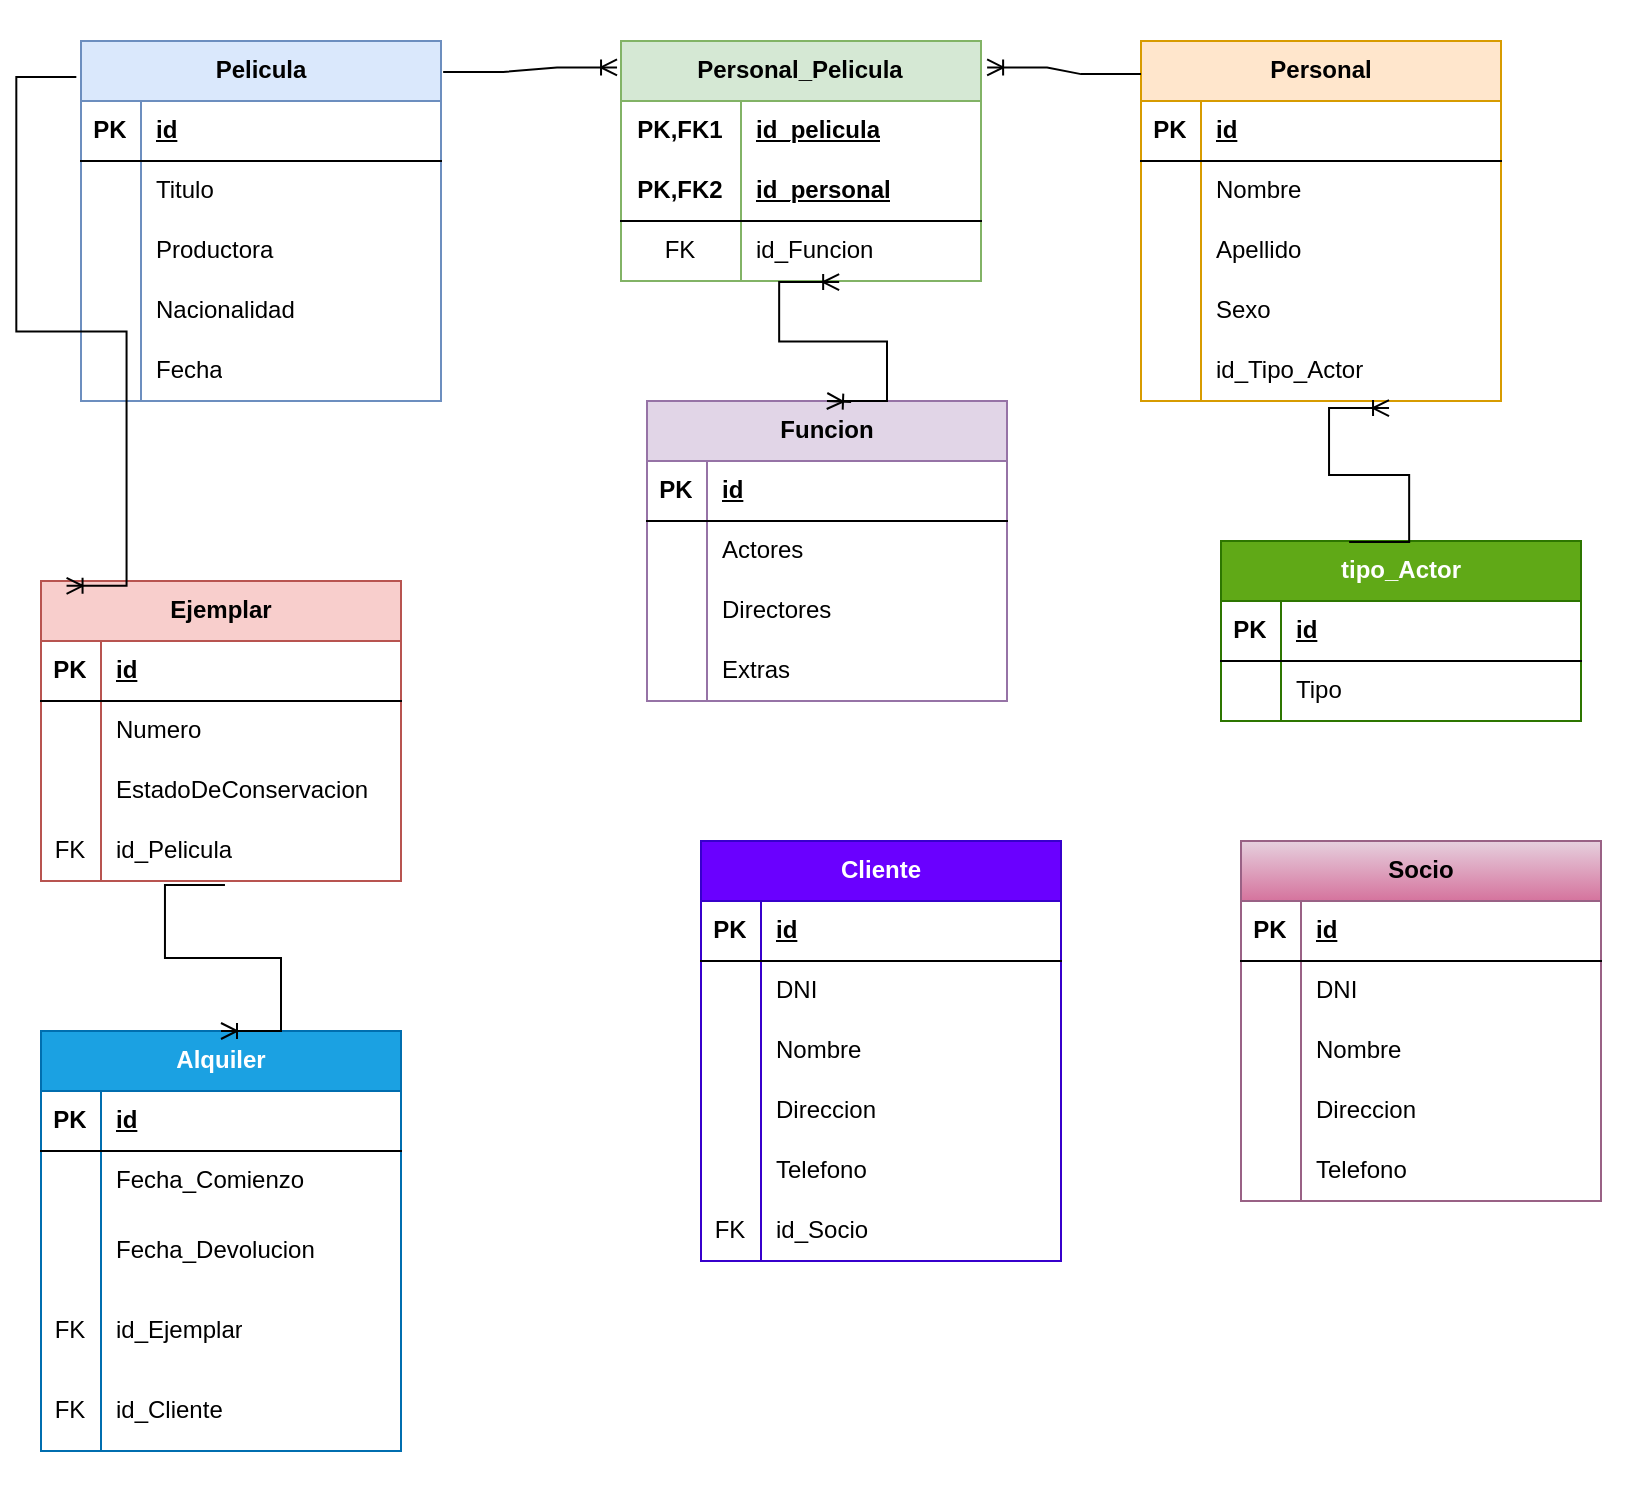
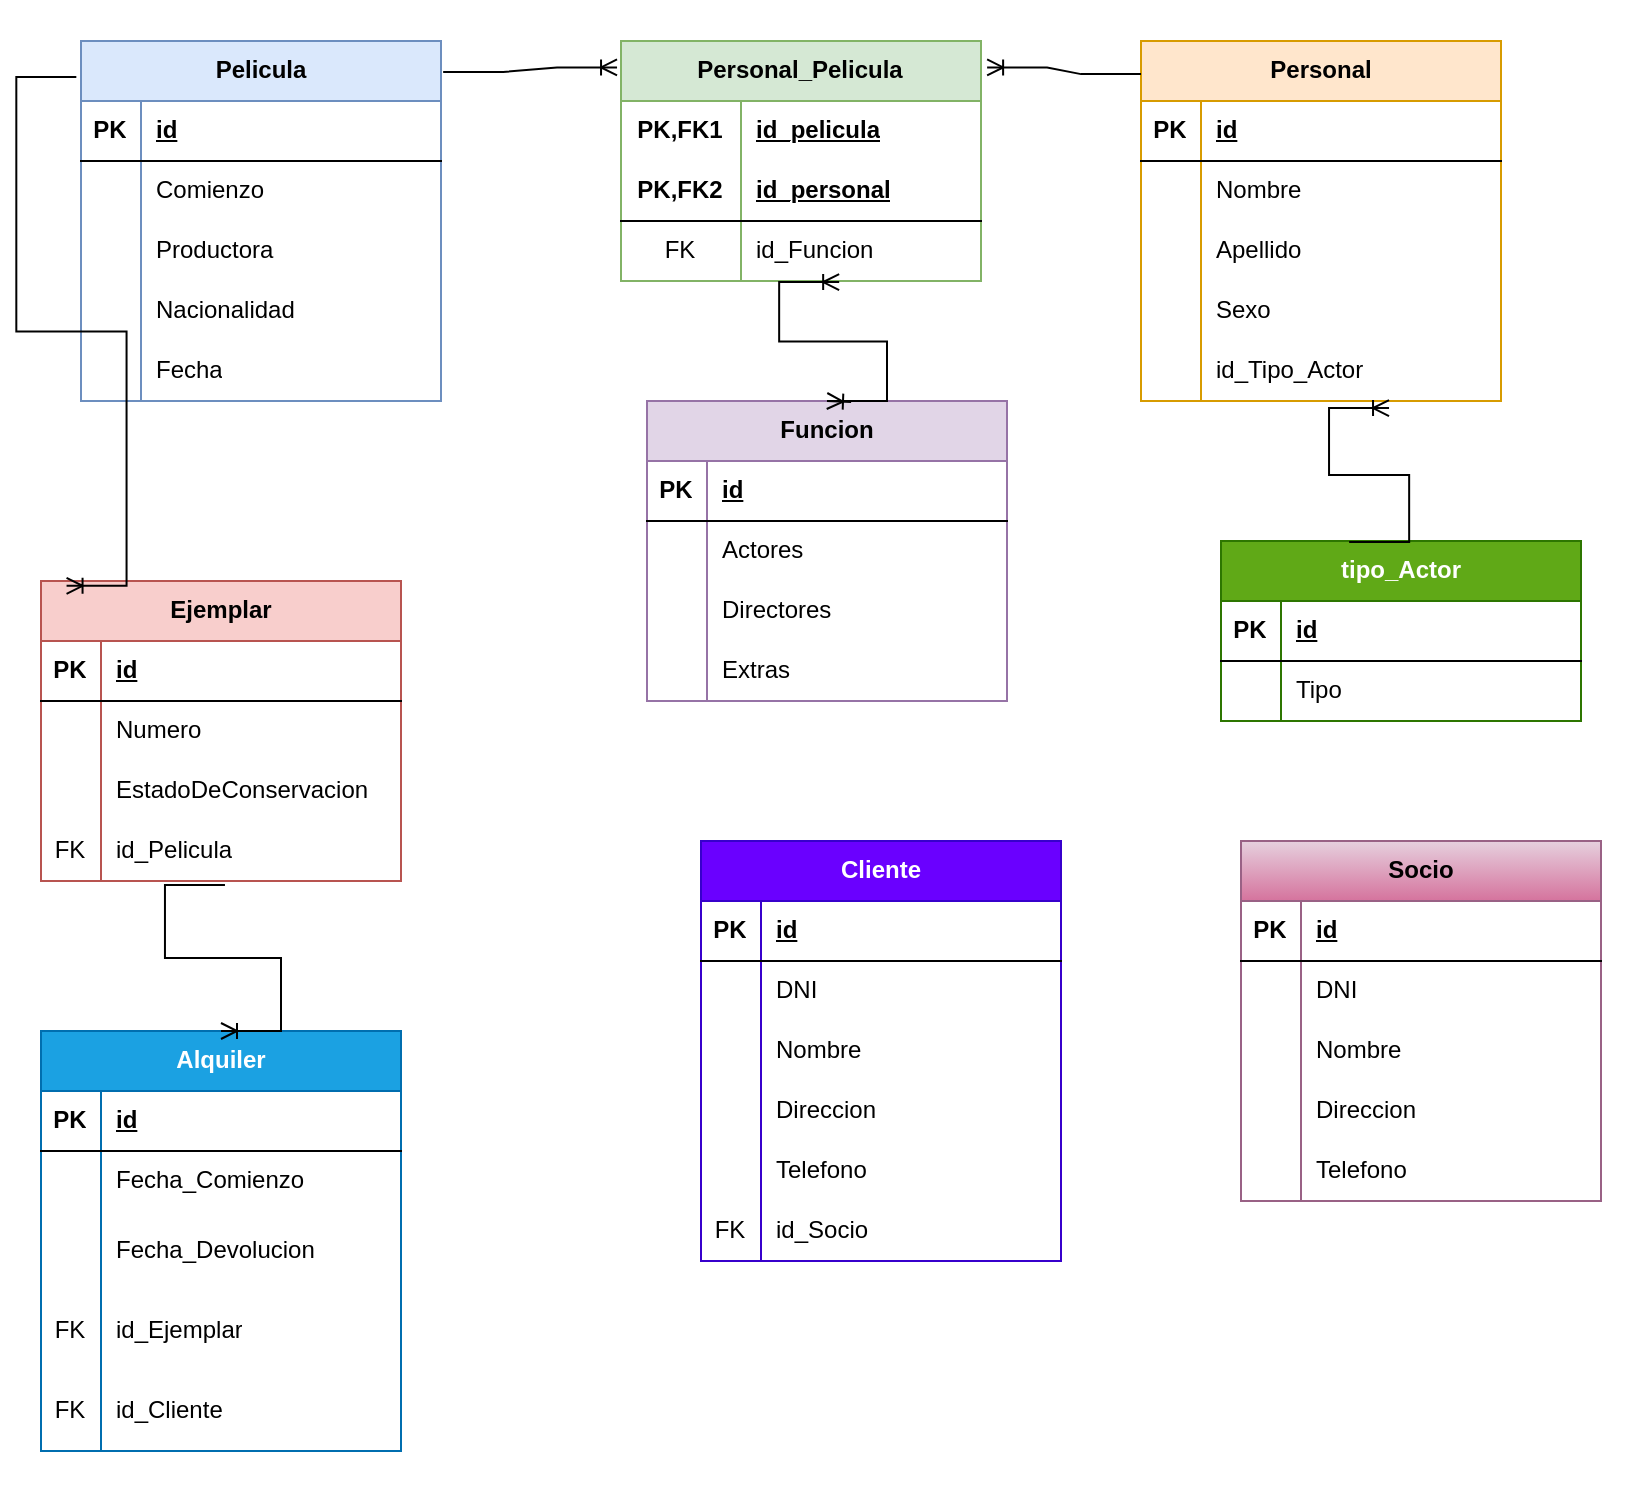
(191, 191) -> (208, 191)
